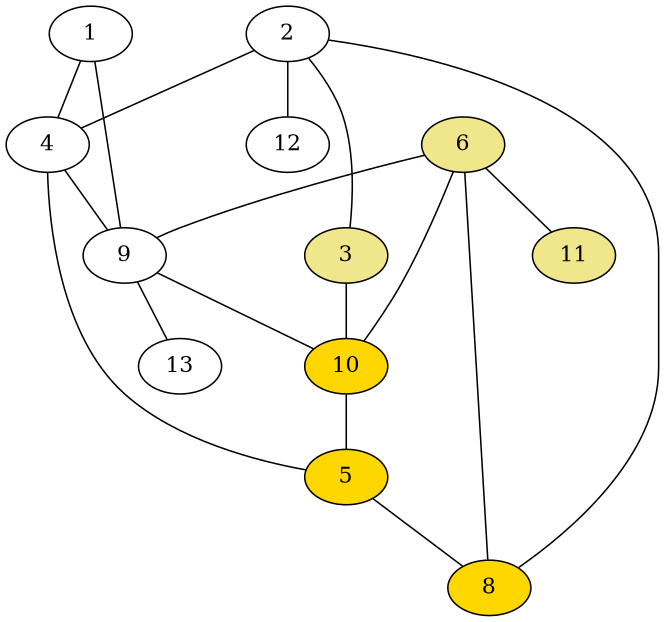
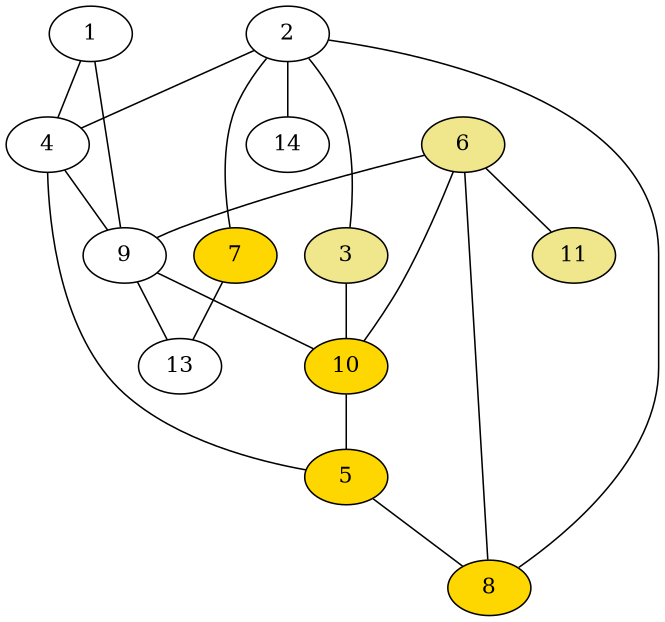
(288, 145) -> (288, 145)
none -> (235, 255)
